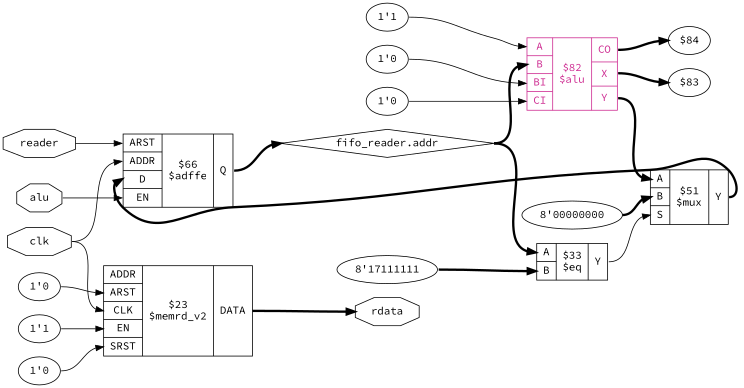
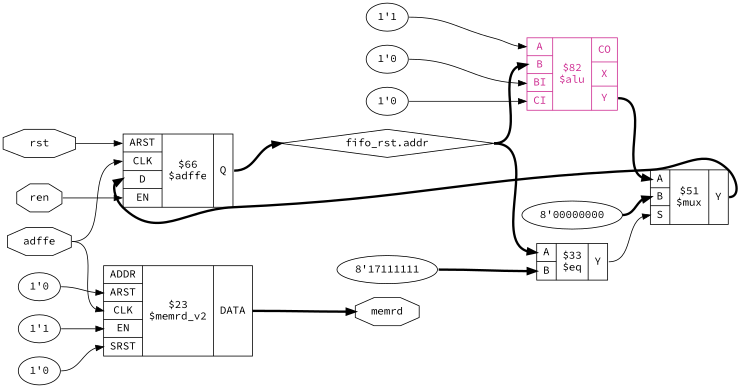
(689, 41) -> none
(689, 83) -> none
(39, 143) -> (39, 143)
(387, 143) -> (387, 143)
(143, 161) -> (143, 161)
(39, 198) -> (39, 198)
(39, 242) -> (39, 242)
(387, 312) -> (387, 312)
